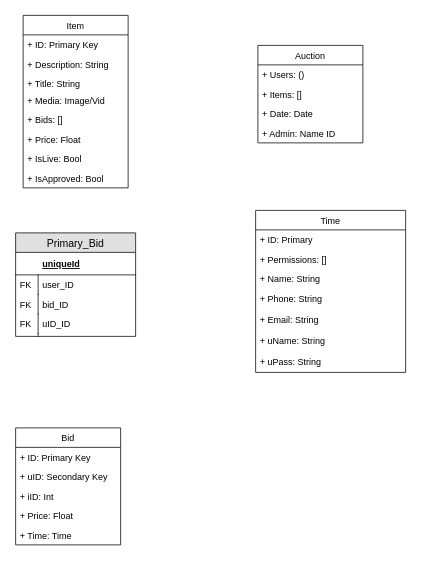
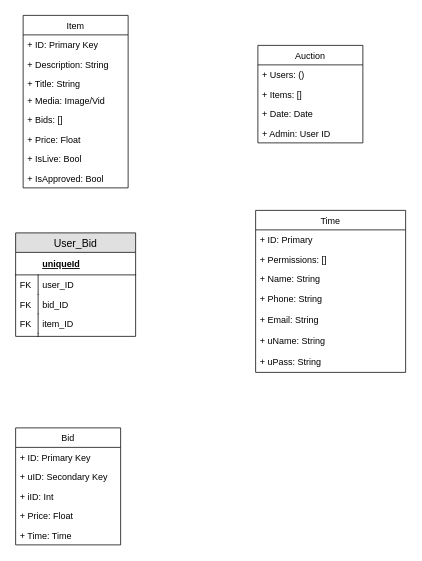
(296, 134) -> (296, 134)
(75, 243) -> (75, 243)
(57, 324) -> (58, 324)
